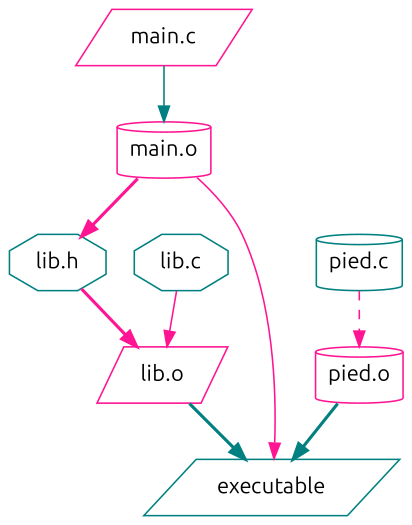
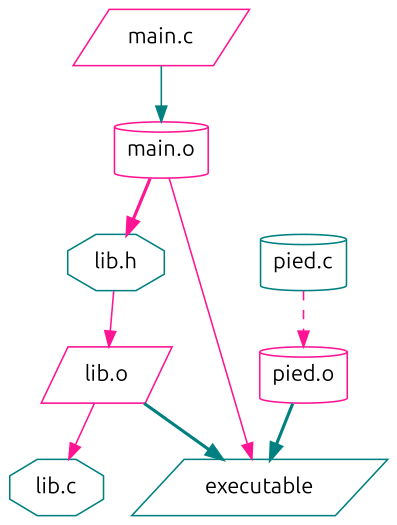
(173, 311) -> (85, 424)
(103, 312) -> (112, 311)
